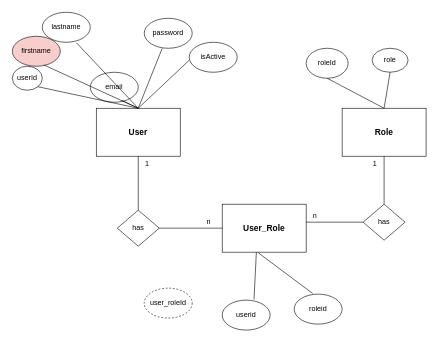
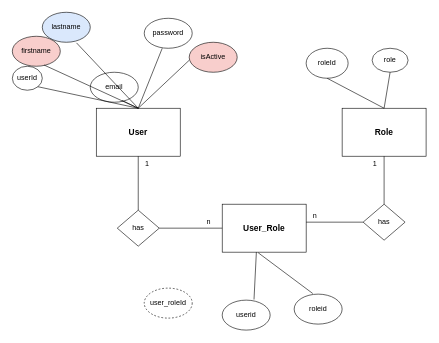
(66, 27) -> (66, 27)
(213, 57) -> (213, 57)
